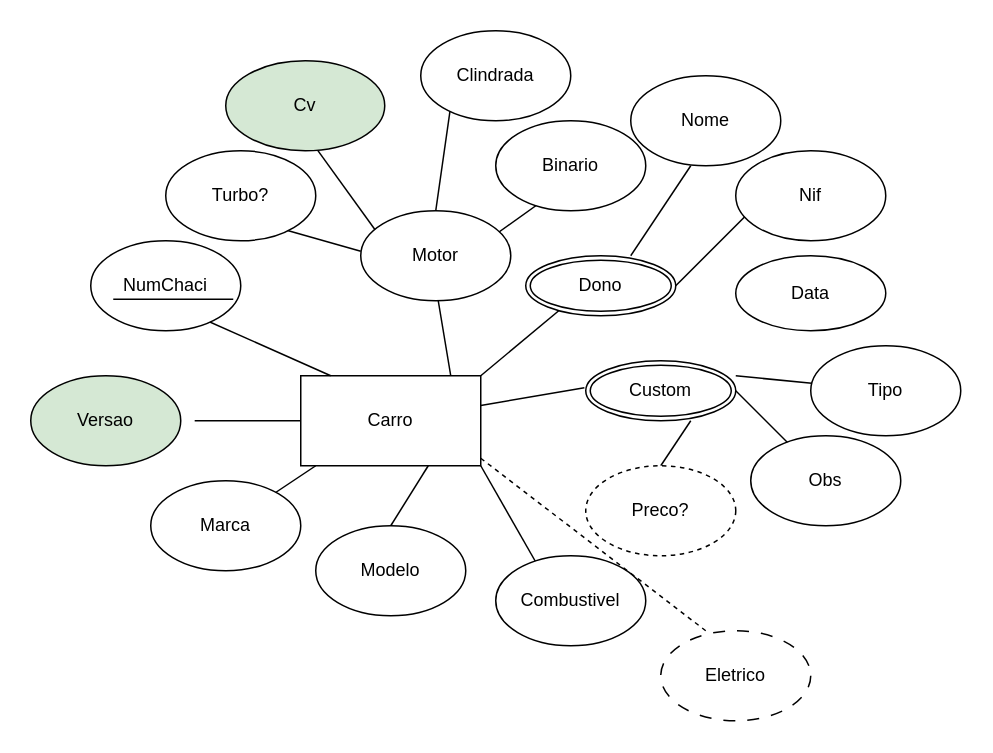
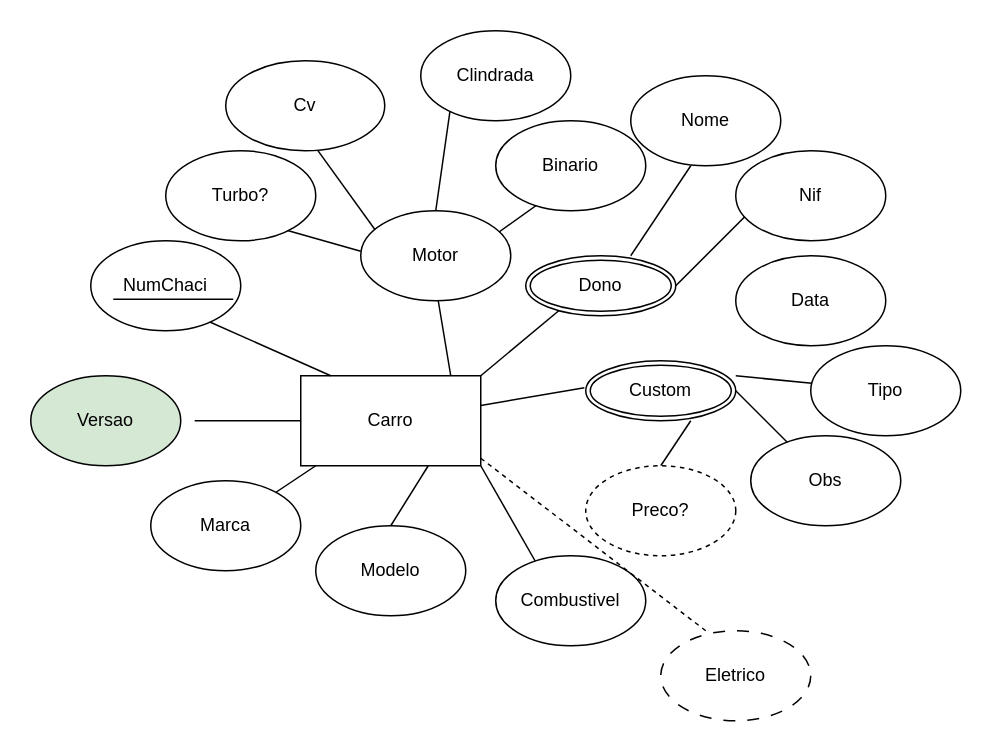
(305, 106) -> (305, 106)
(811, 293) -> (811, 301)
